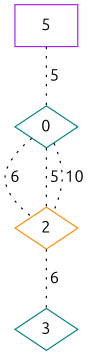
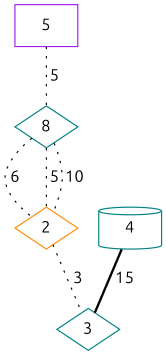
(46, 127) -> (46, 127)
none -> (130, 228)
(53, 279) -> (77, 279)
